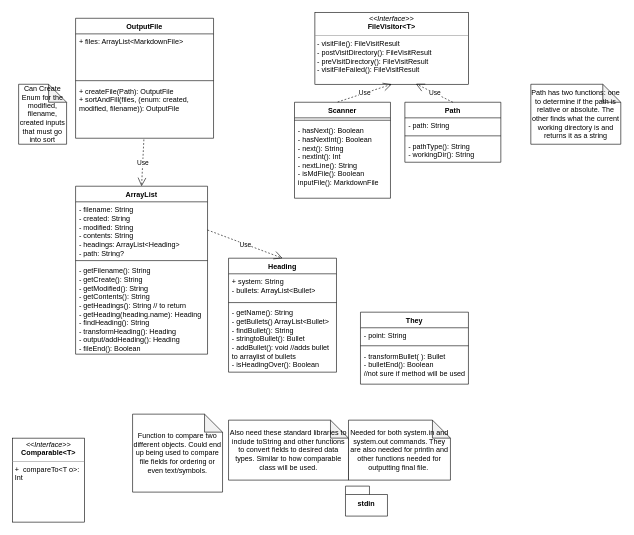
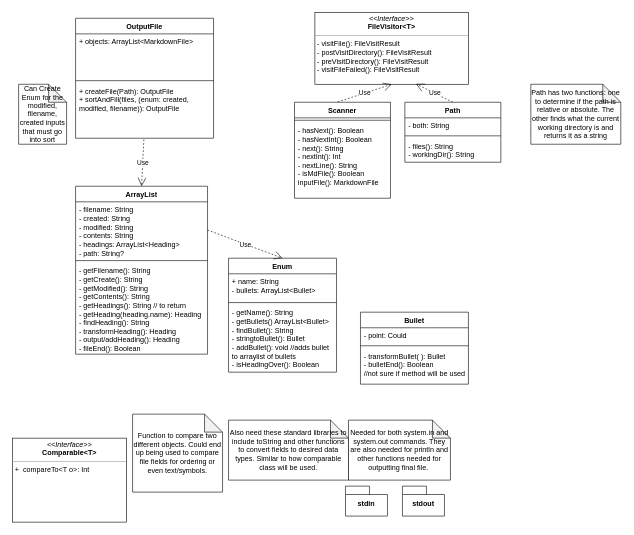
(136, 42) -> (142, 42)
(433, 126) -> (433, 126)
(447, 151) -> (447, 151)
(282, 267) -> (282, 267)
(281, 287) -> (281, 287)
(414, 321) -> (414, 321)
(389, 336) -> (387, 336)
(48, 480) -> (69, 480)
none -> (423, 501)
